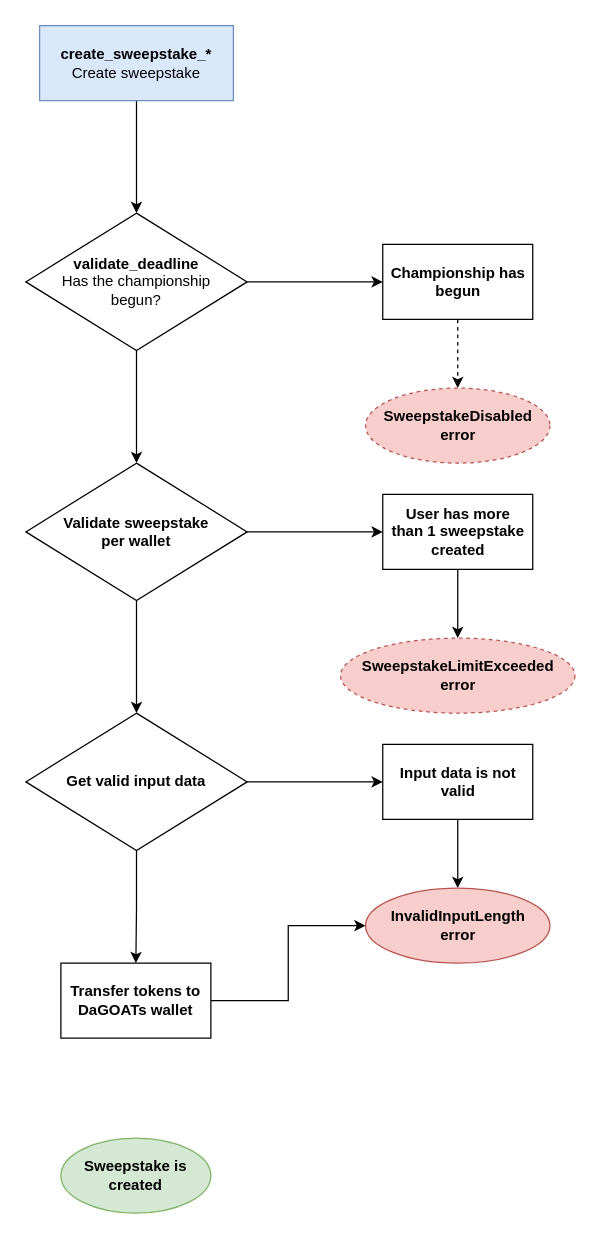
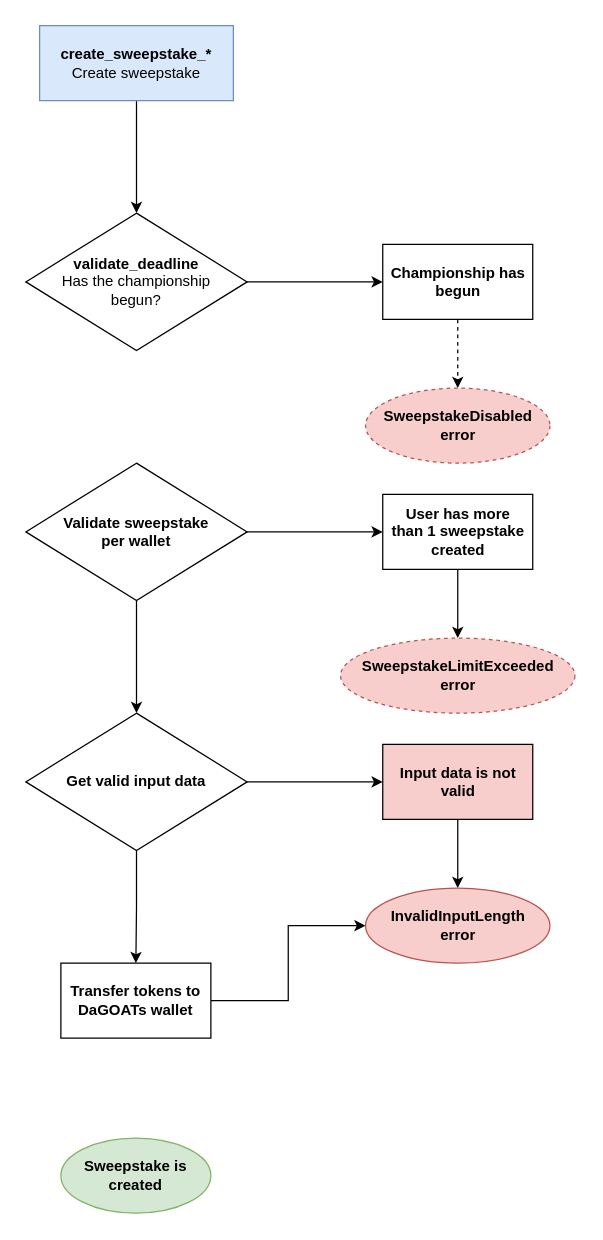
(136, 403) -> none
(458, 782) -> (458, 782)
